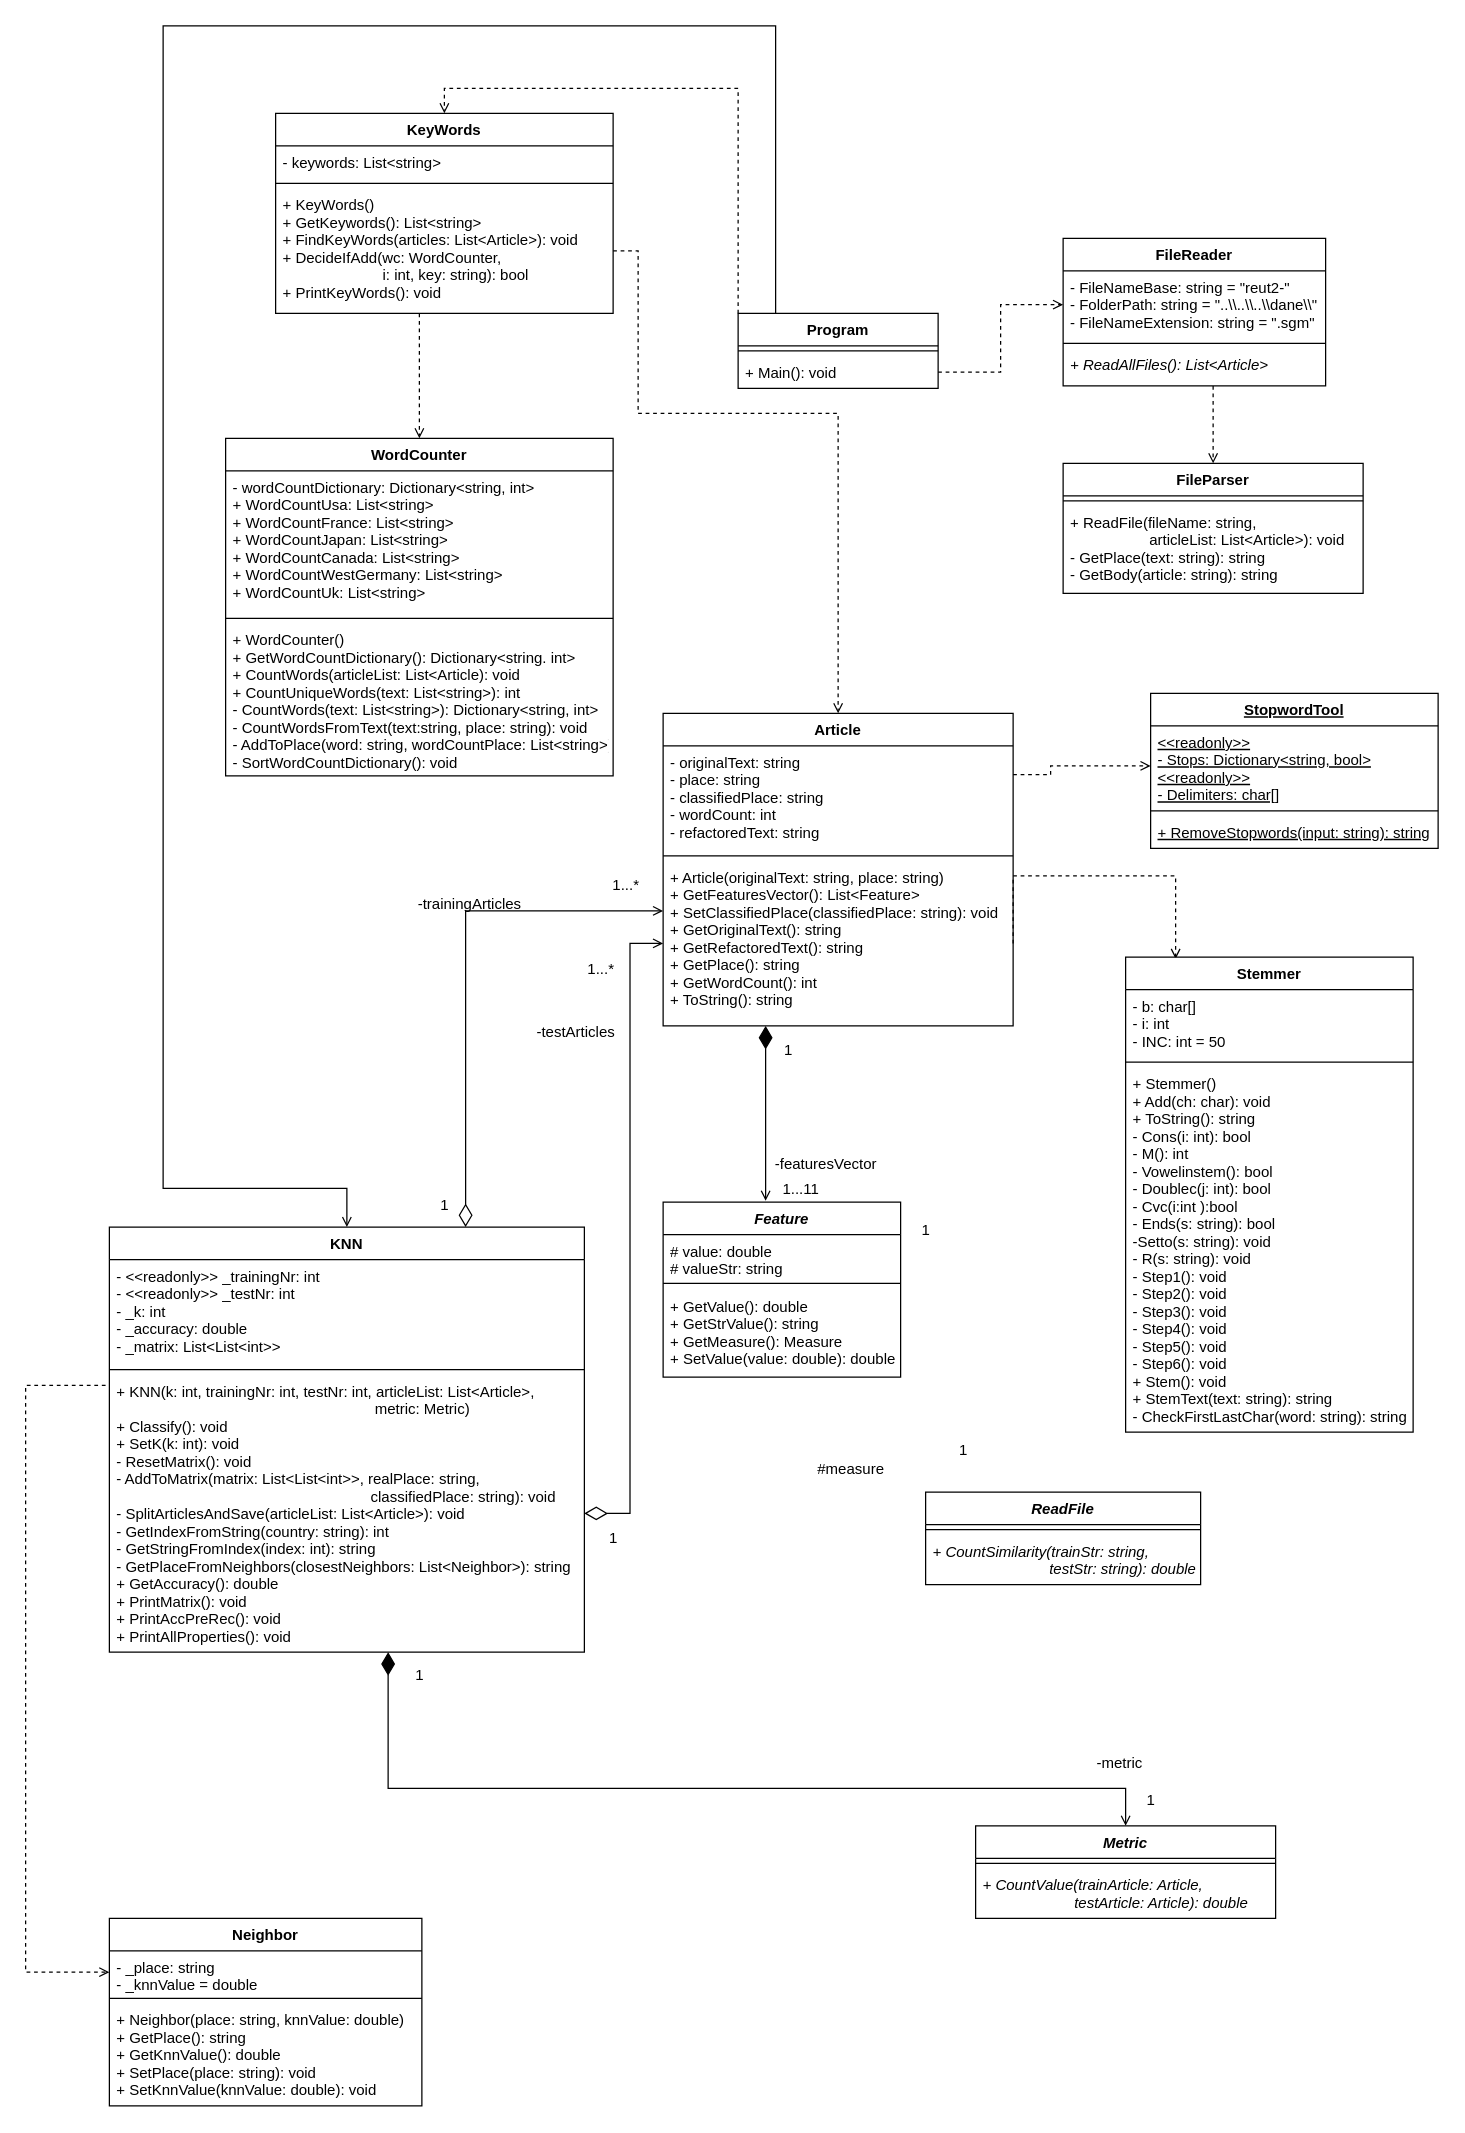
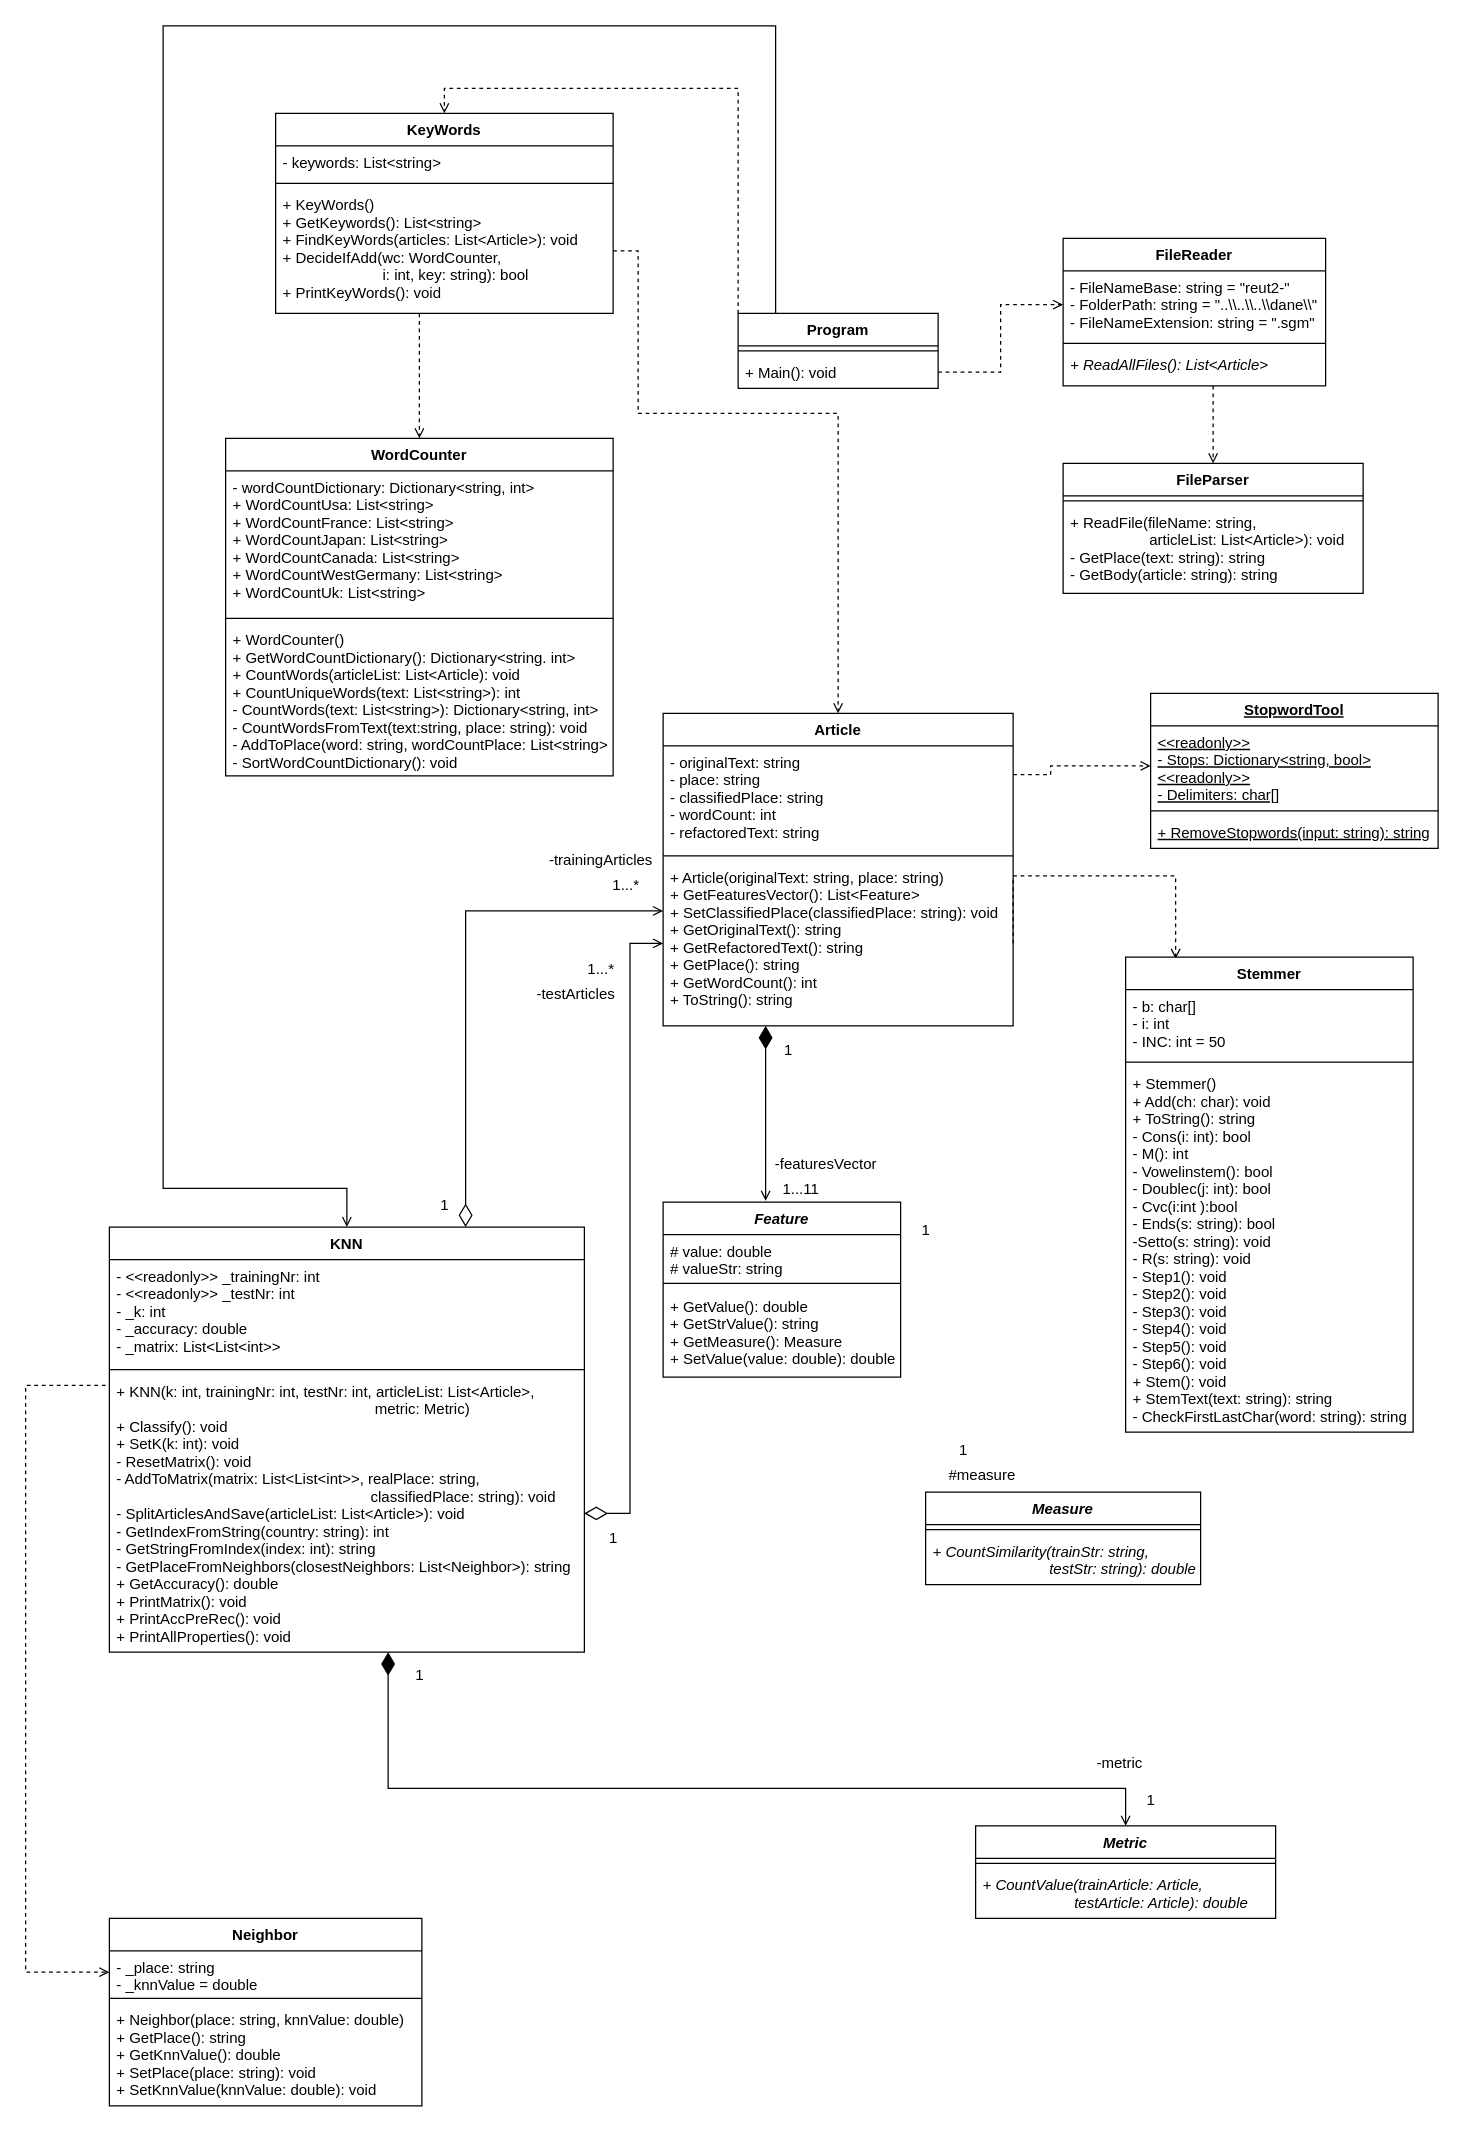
(469, 904) -> (601, 861)
(576, 1032) -> (576, 994)
(851, 1469) -> (982, 1476)
(1063, 1509) -> (1063, 1509)
